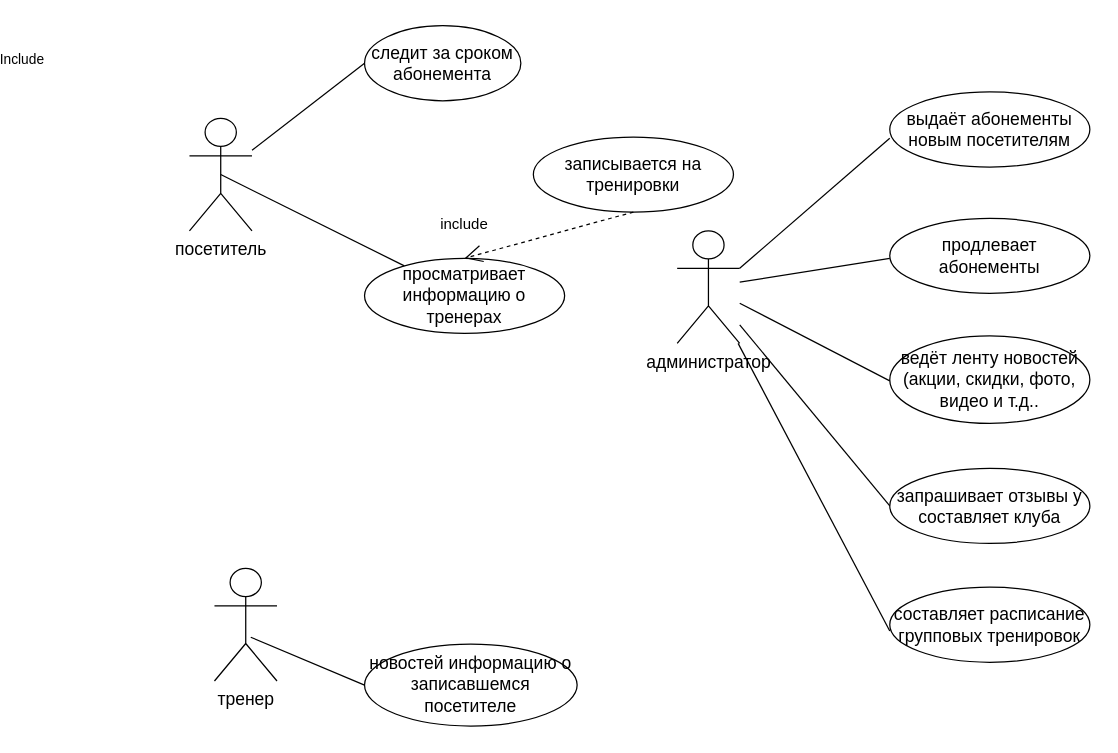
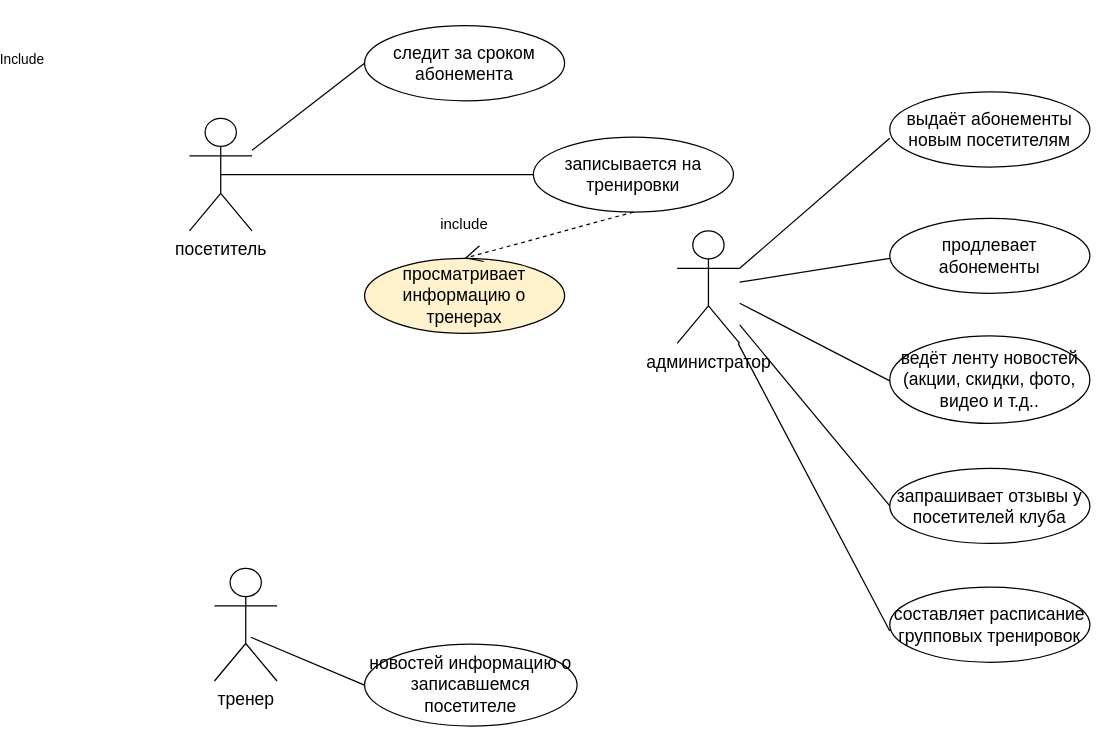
(443, 63) -> (464, 63)
(314, 221) -> (378, 174)
(464, 296) -> (464, 296)
(989, 506) -> (989, 506)
